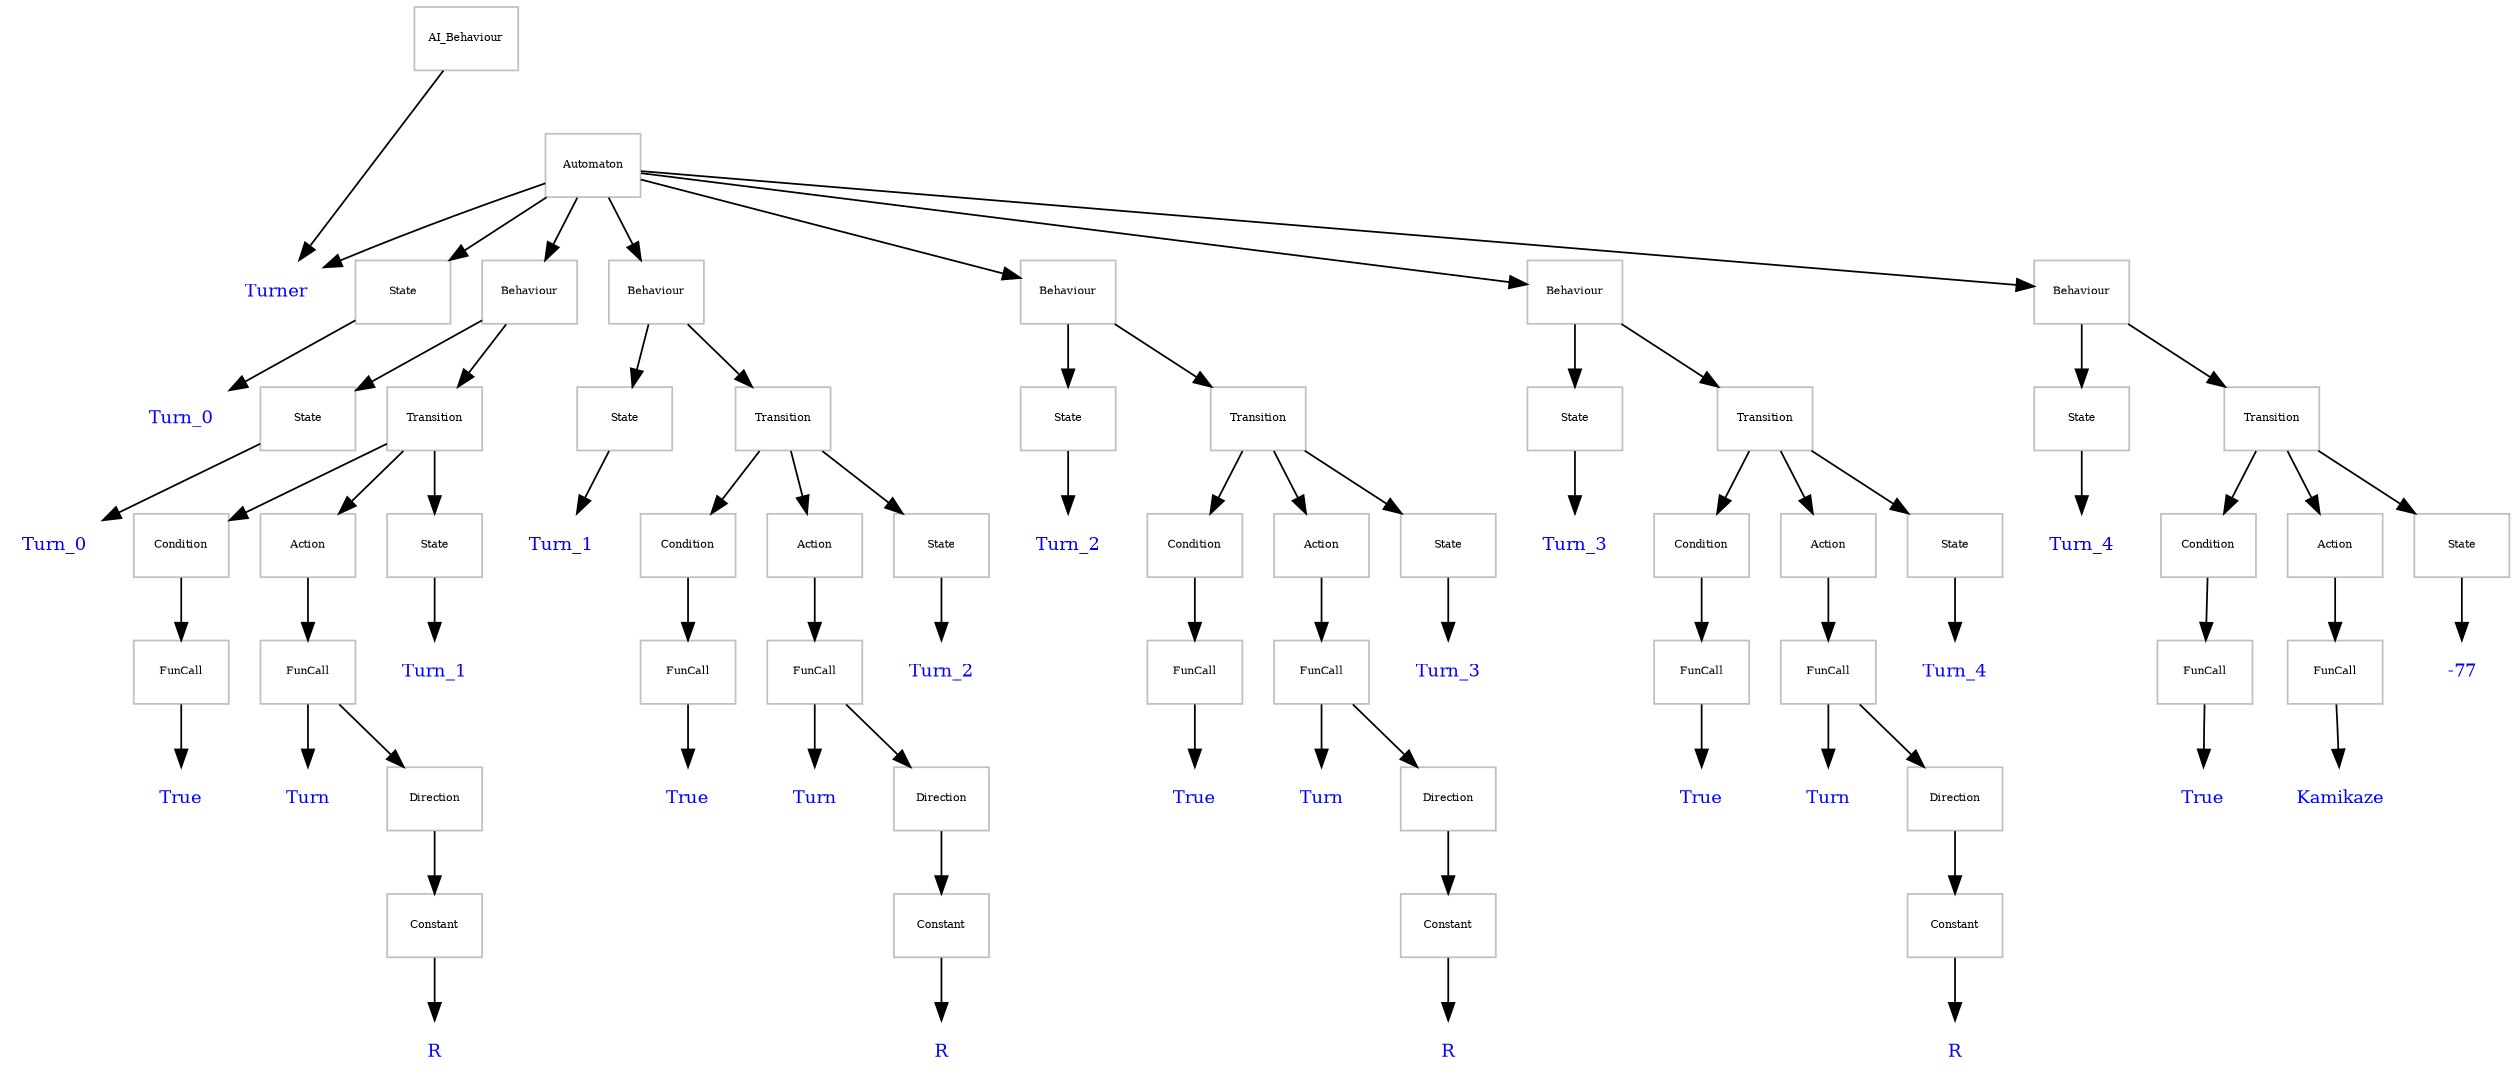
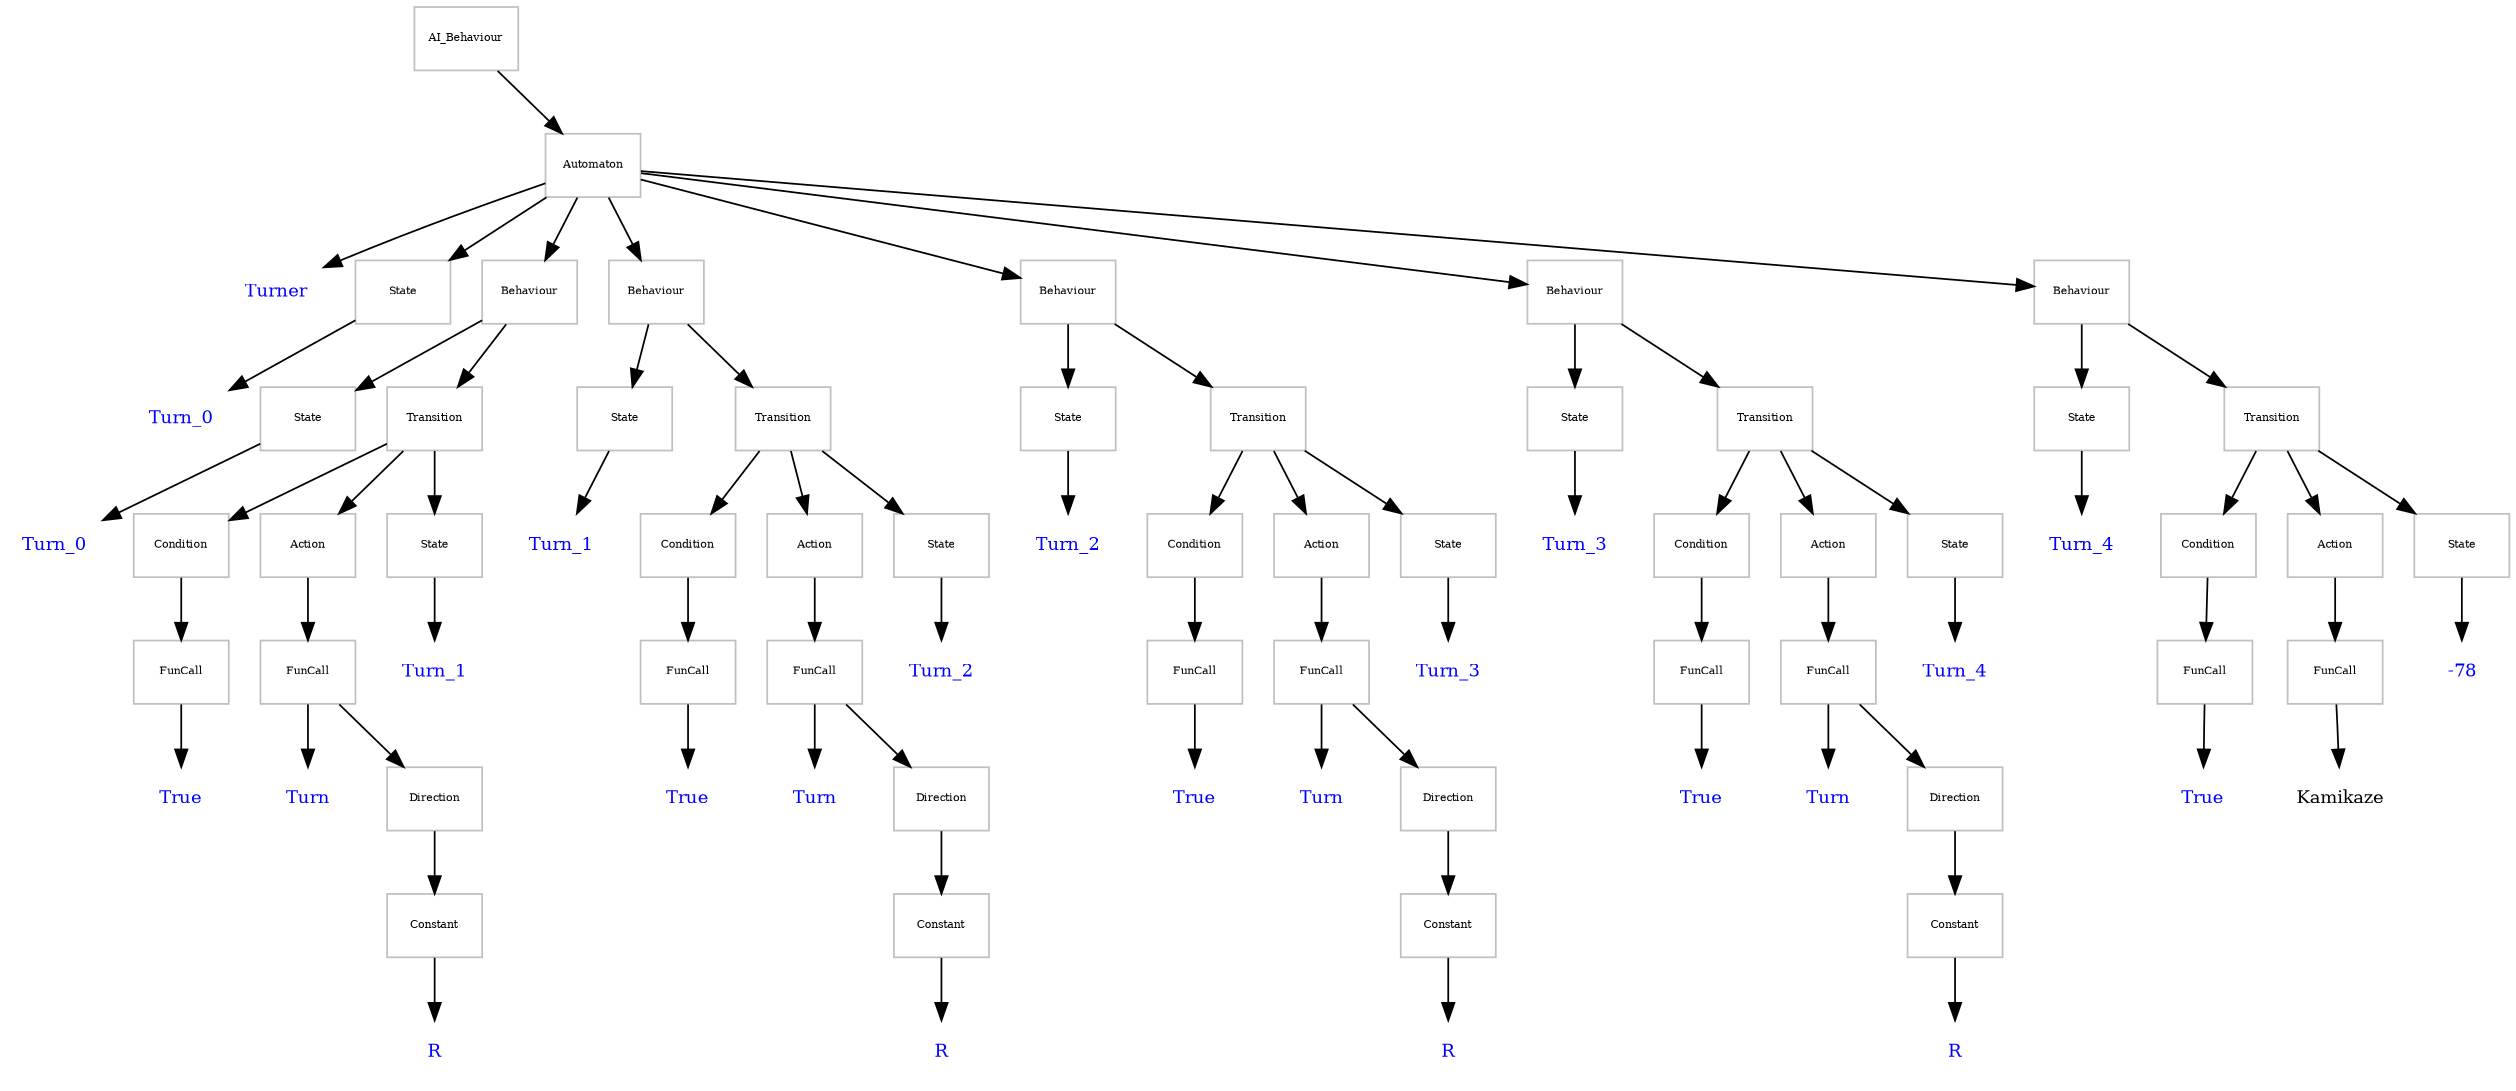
(377, 158) -> (523, 96)
(2462, 672) -> (2462, 672)
(2340, 799) -> (2340, 799)
